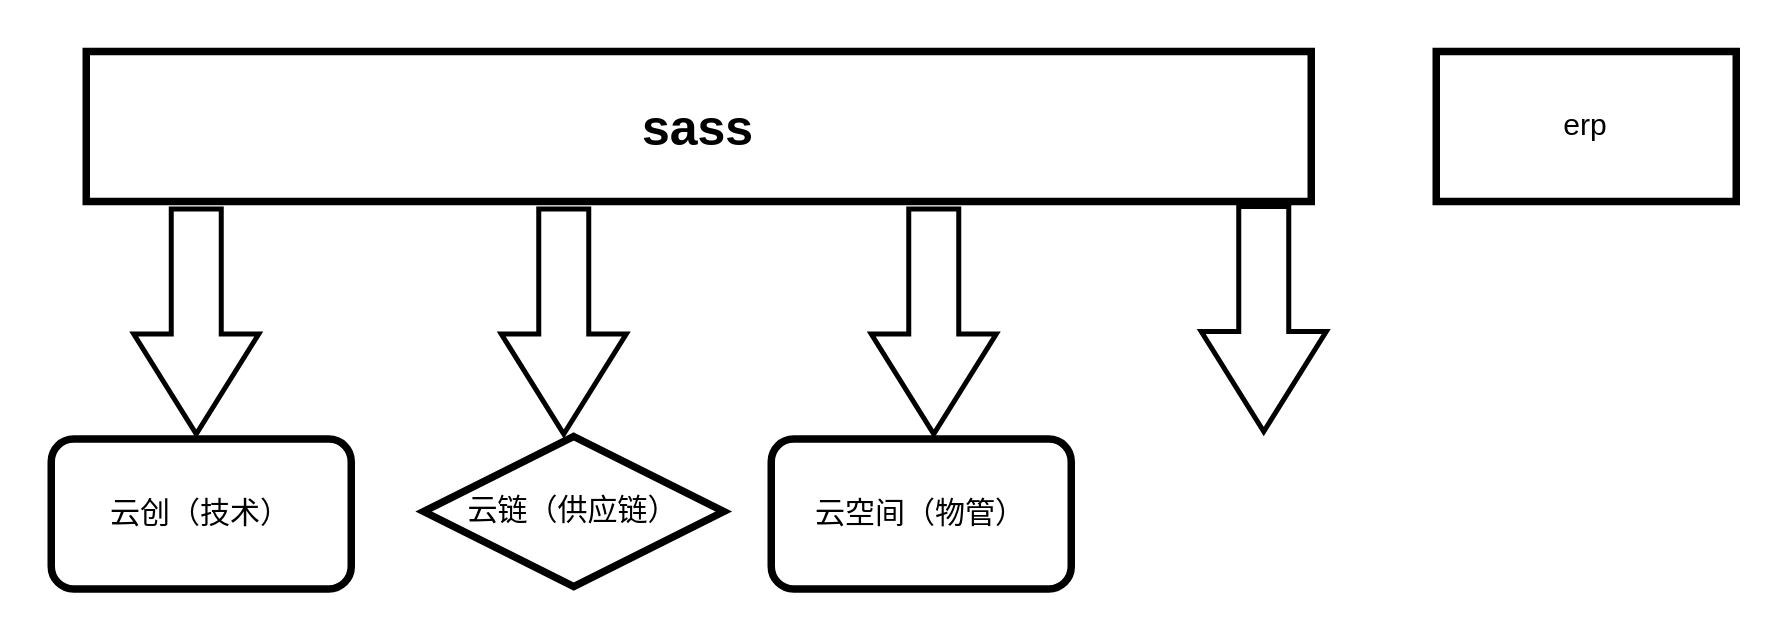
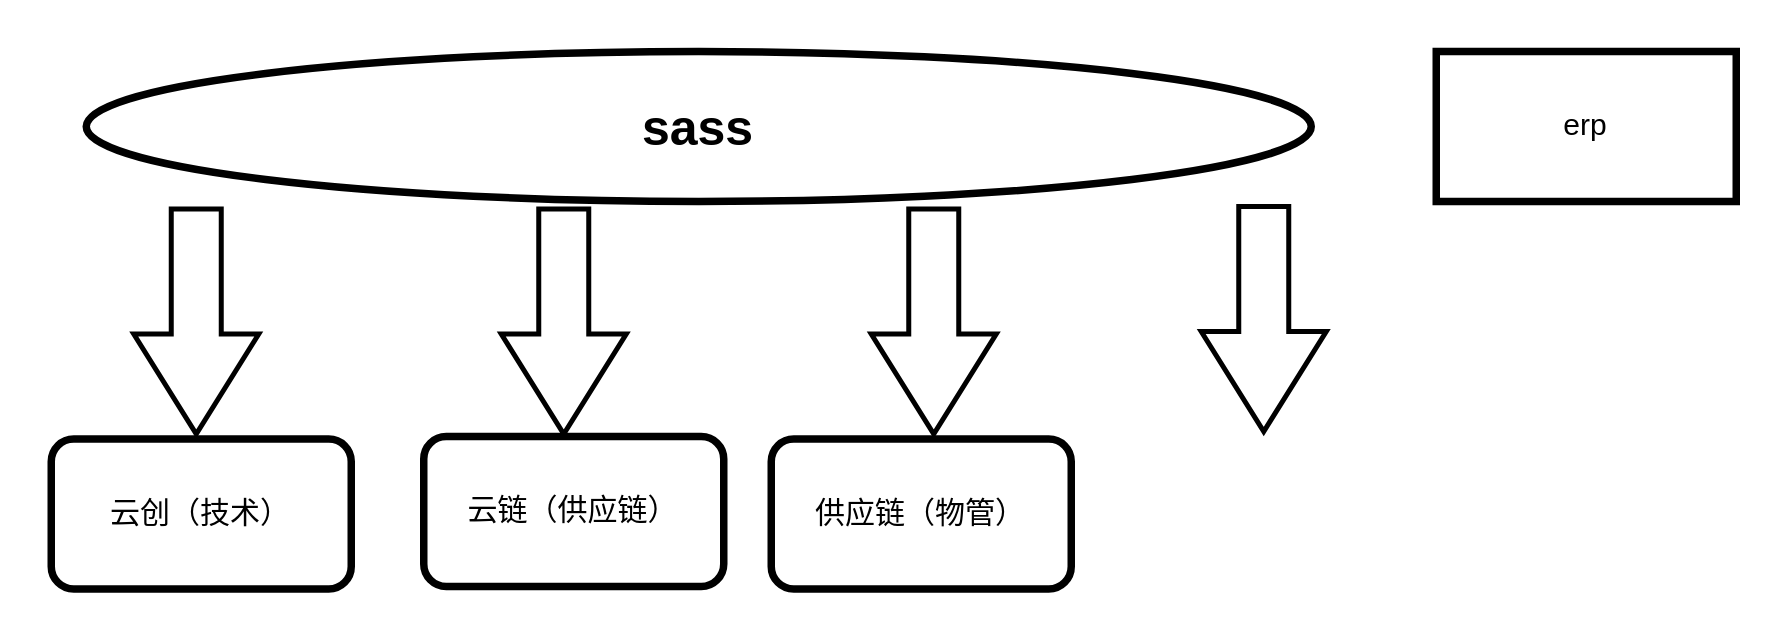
(699, 126) -> (699, 126)
(574, 511) -> (574, 511)
(921, 514) -> (921, 514)
